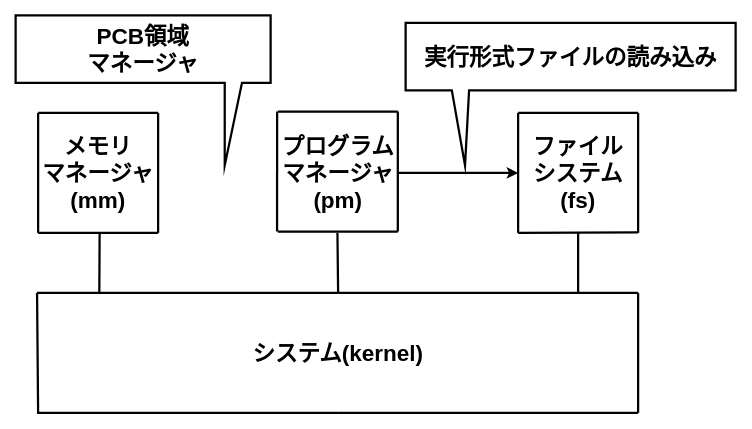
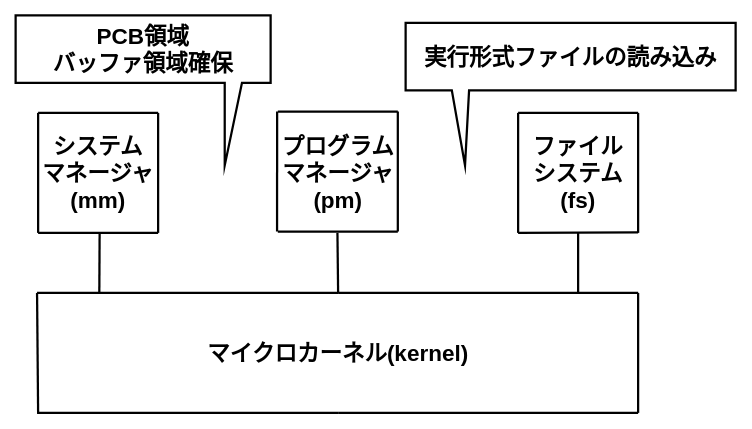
(143, 49) -> (143, 49)
(98, 173) -> (98, 173)
(454, 173) -> none
(338, 353) -> (338, 353)
